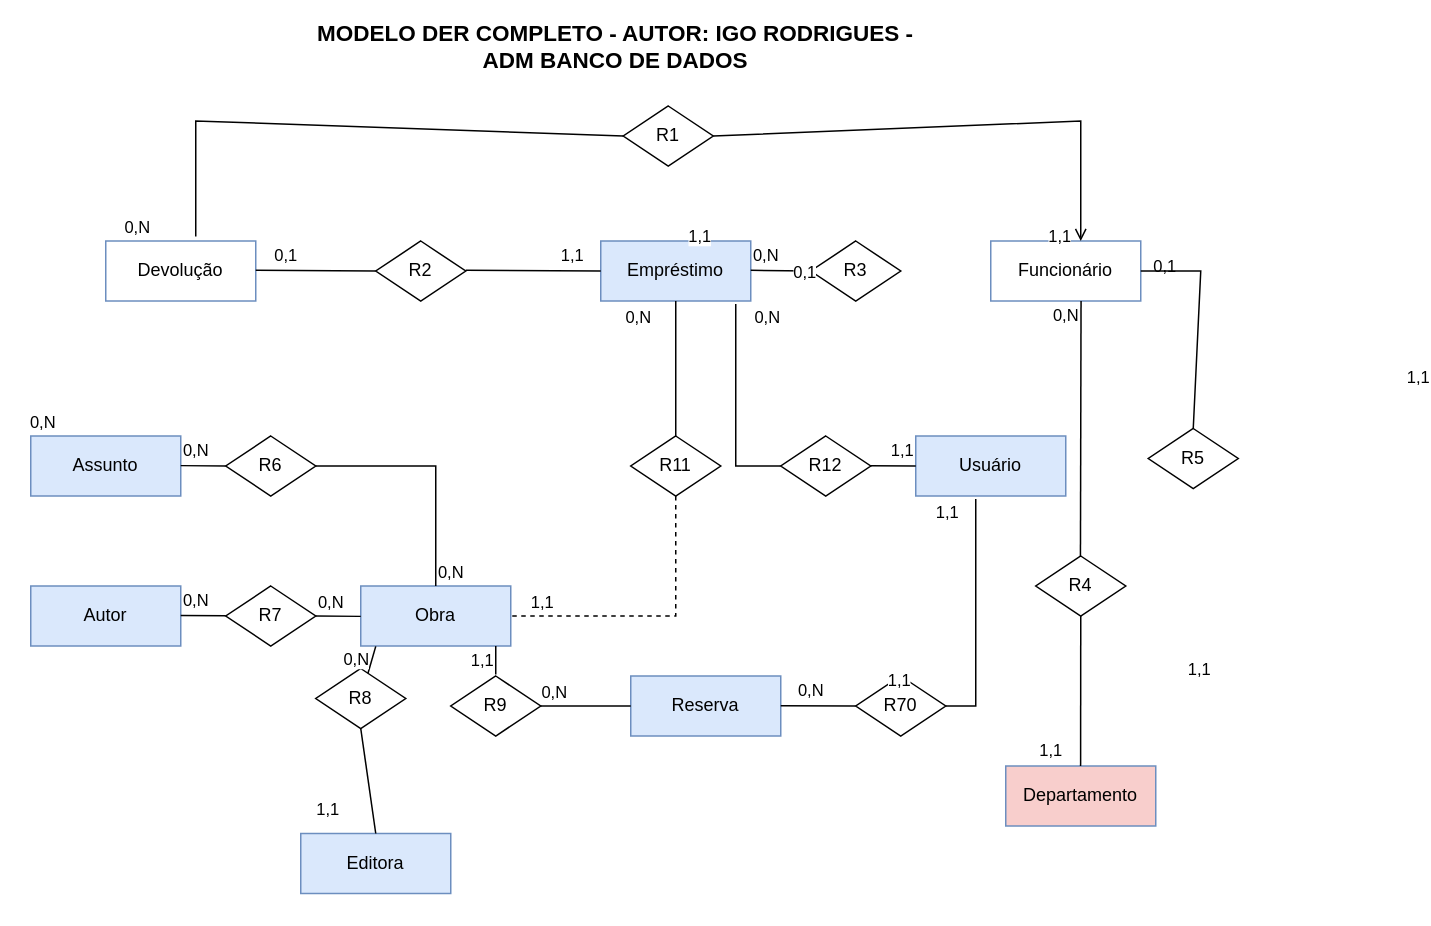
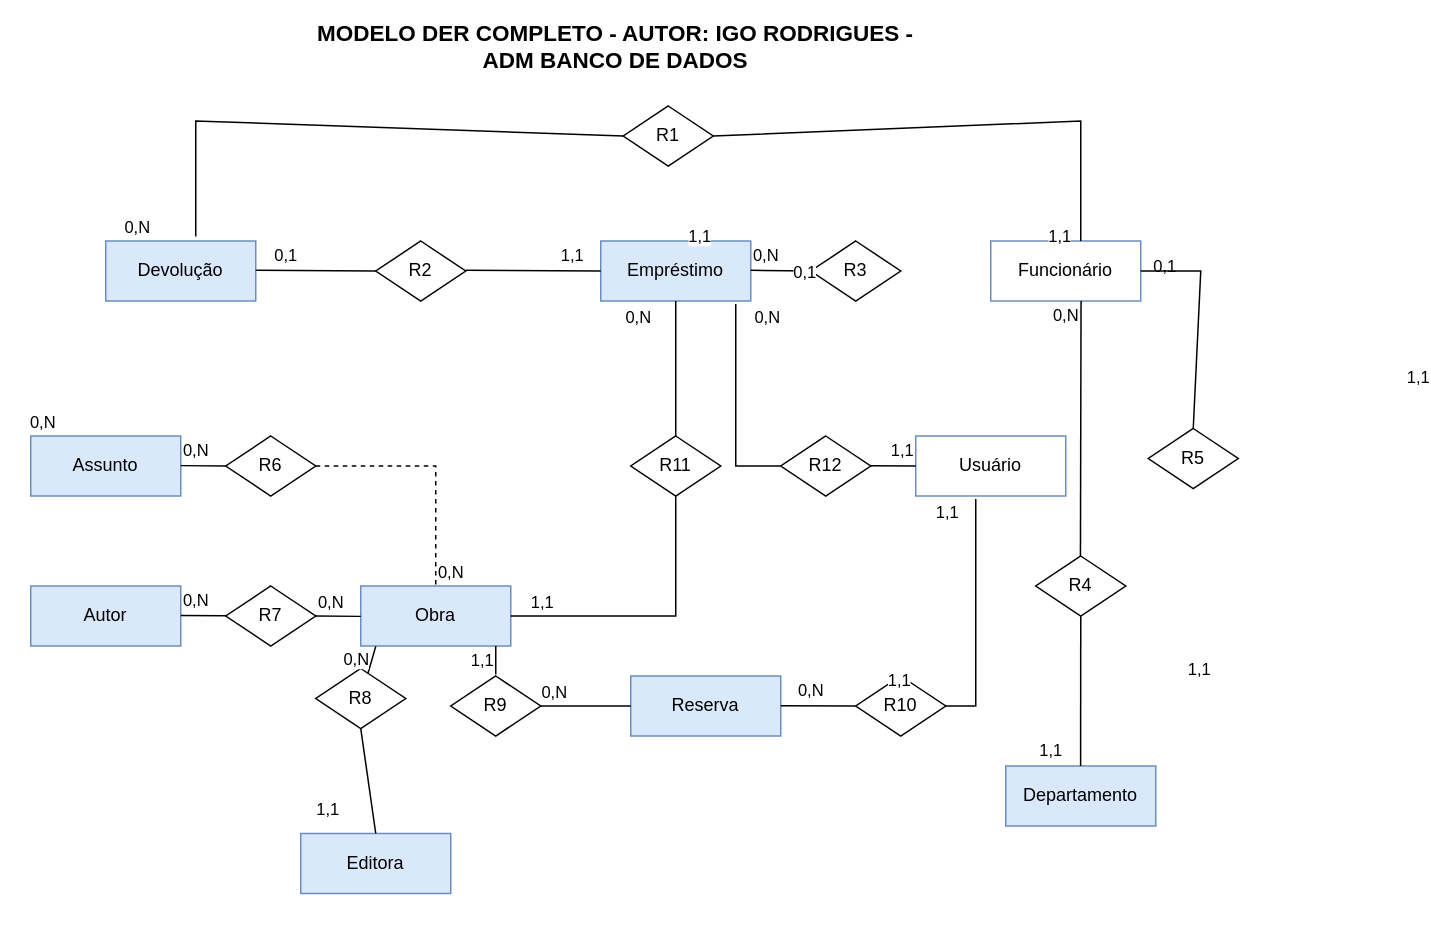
(1081, 233) -> (1081, 235)
(181, 271) -> (181, 271)
(991, 466) -> (991, 466)
(436, 467) -> (436, 467)
(652, 616) -> (652, 616)
(901, 706) -> (901, 706)
(1081, 796) -> (1081, 796)
